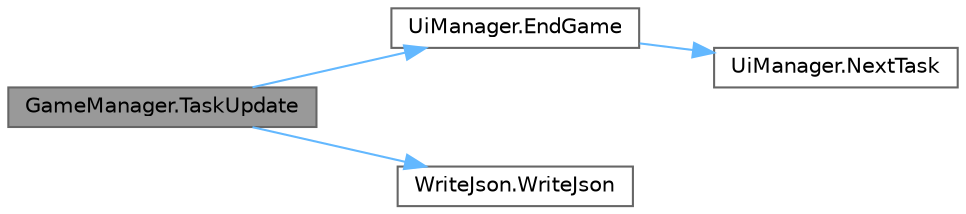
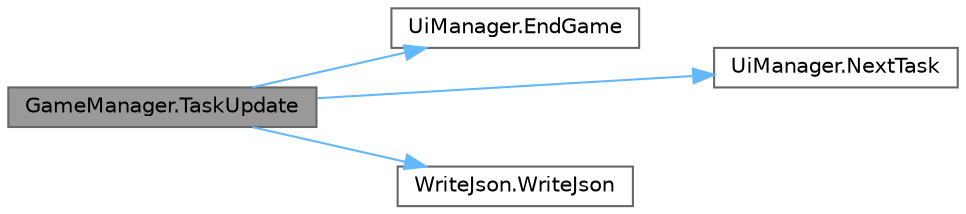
(666, 47) -> (505, 87)
